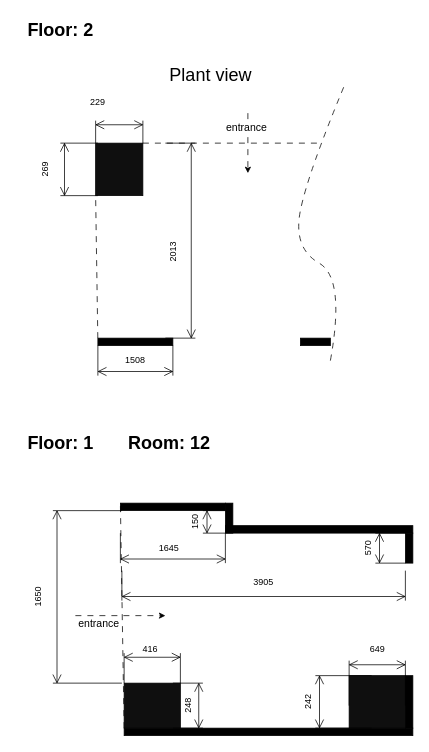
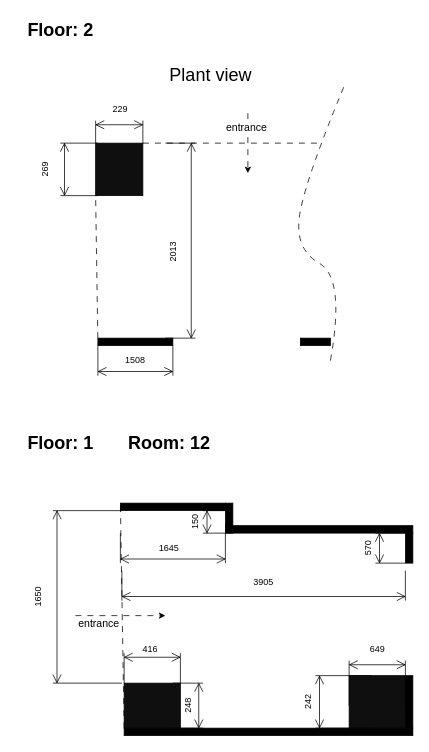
(98, 102) -> (120, 109)
